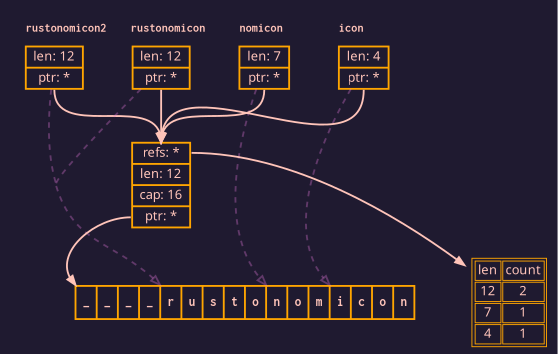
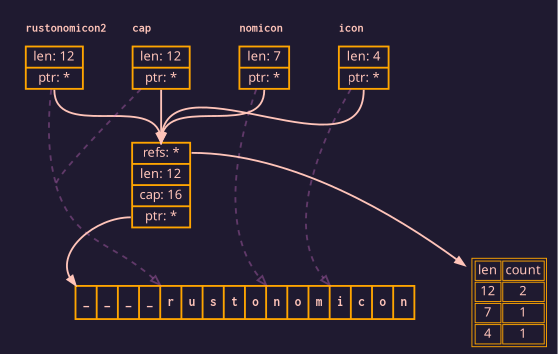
(169, 29) -> (142, 29)
